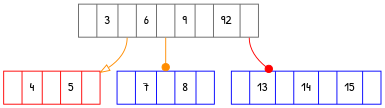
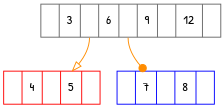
(227, 20) -> (189, 20)
(306, 88) -> none
